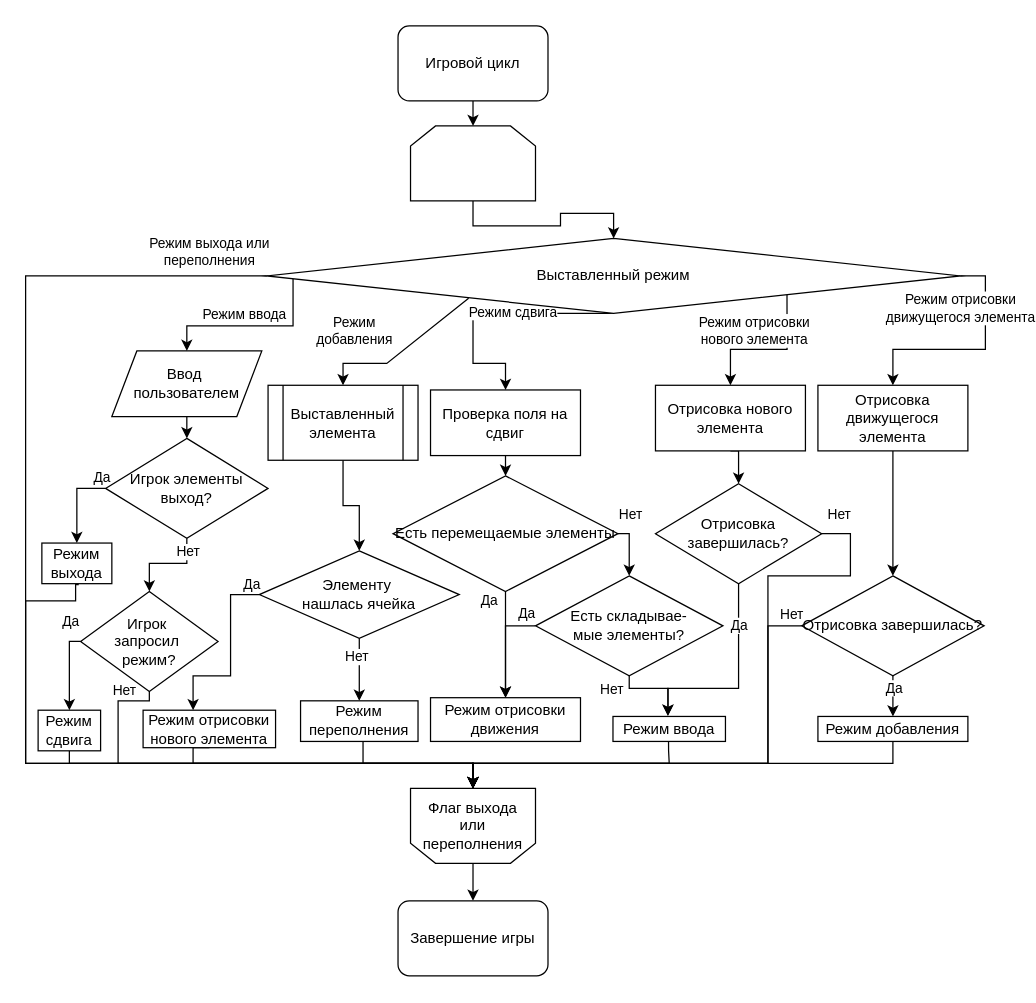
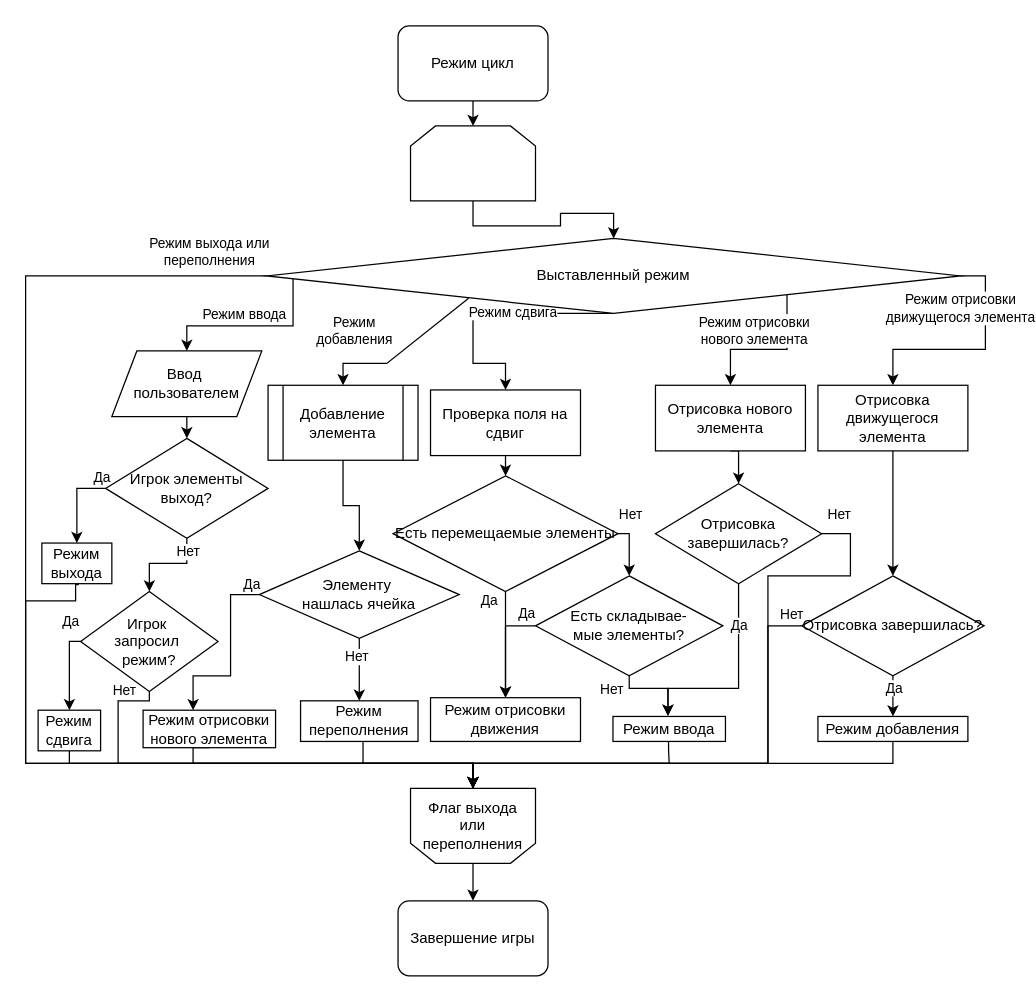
(473, 63) -> (473, 63)
(343, 423) -> (343, 423)
